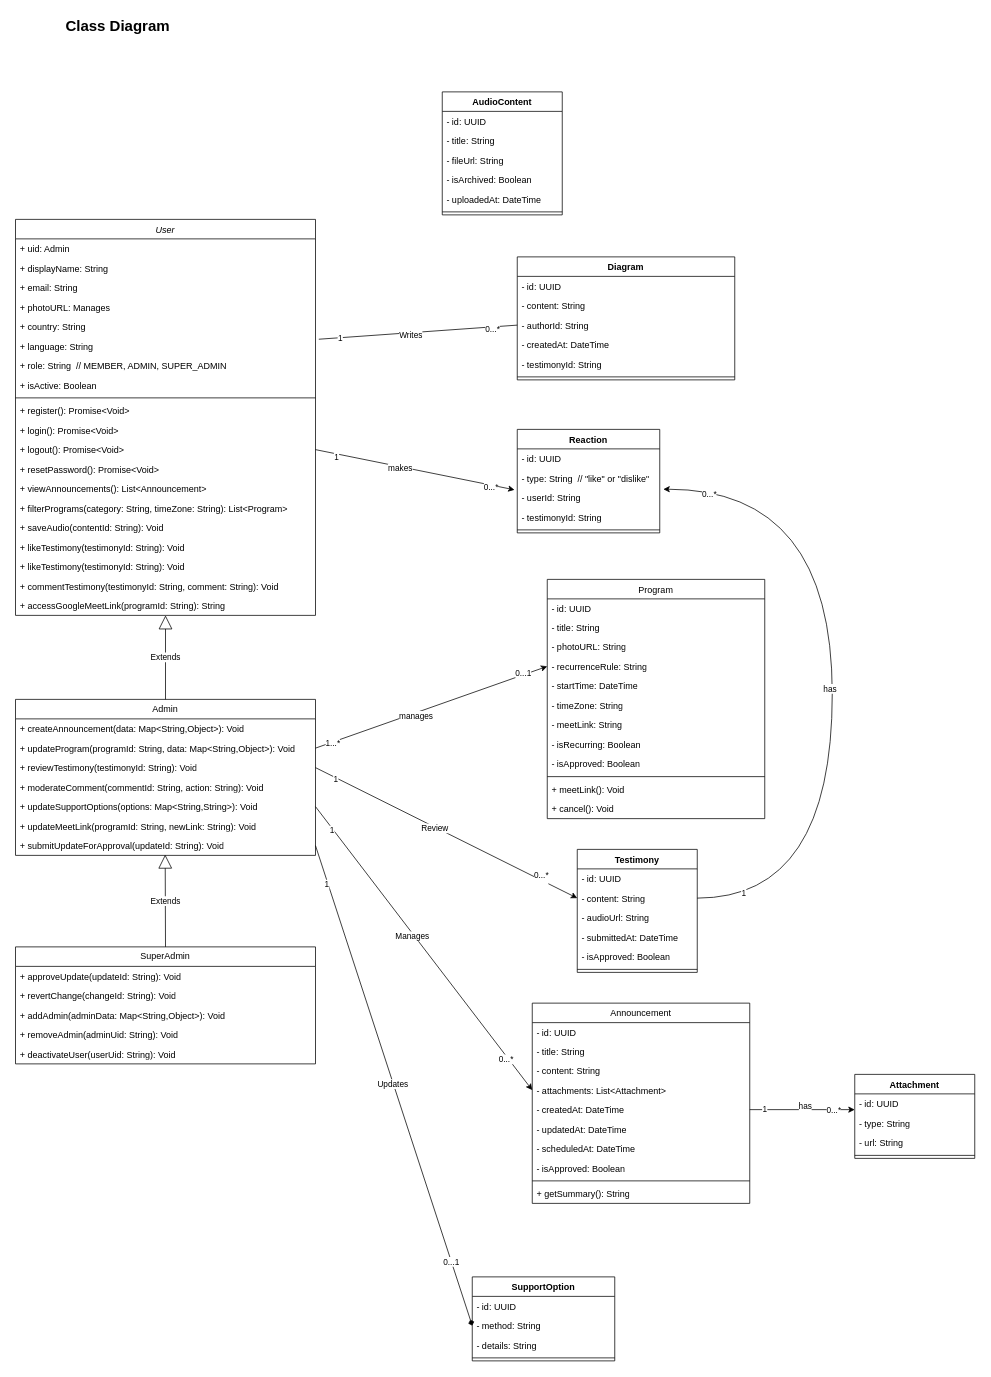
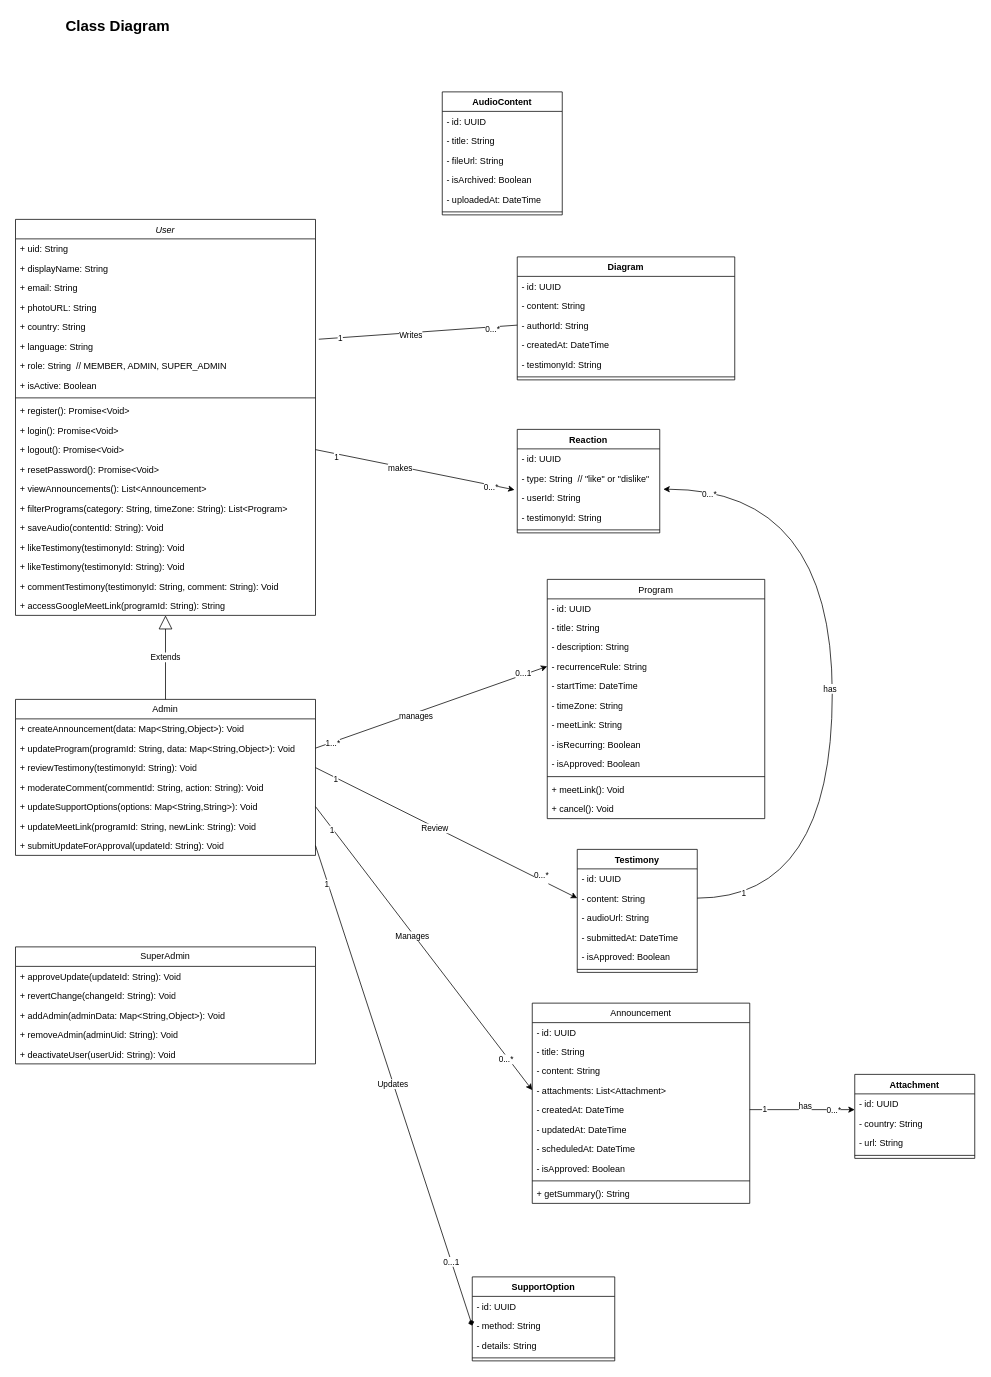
(44, 249) -> (46, 249)
(64, 308) -> (60, 308)
(592, 648) -> (598, 648)
(165, 907) -> none
(890, 1124) -> (897, 1124)
